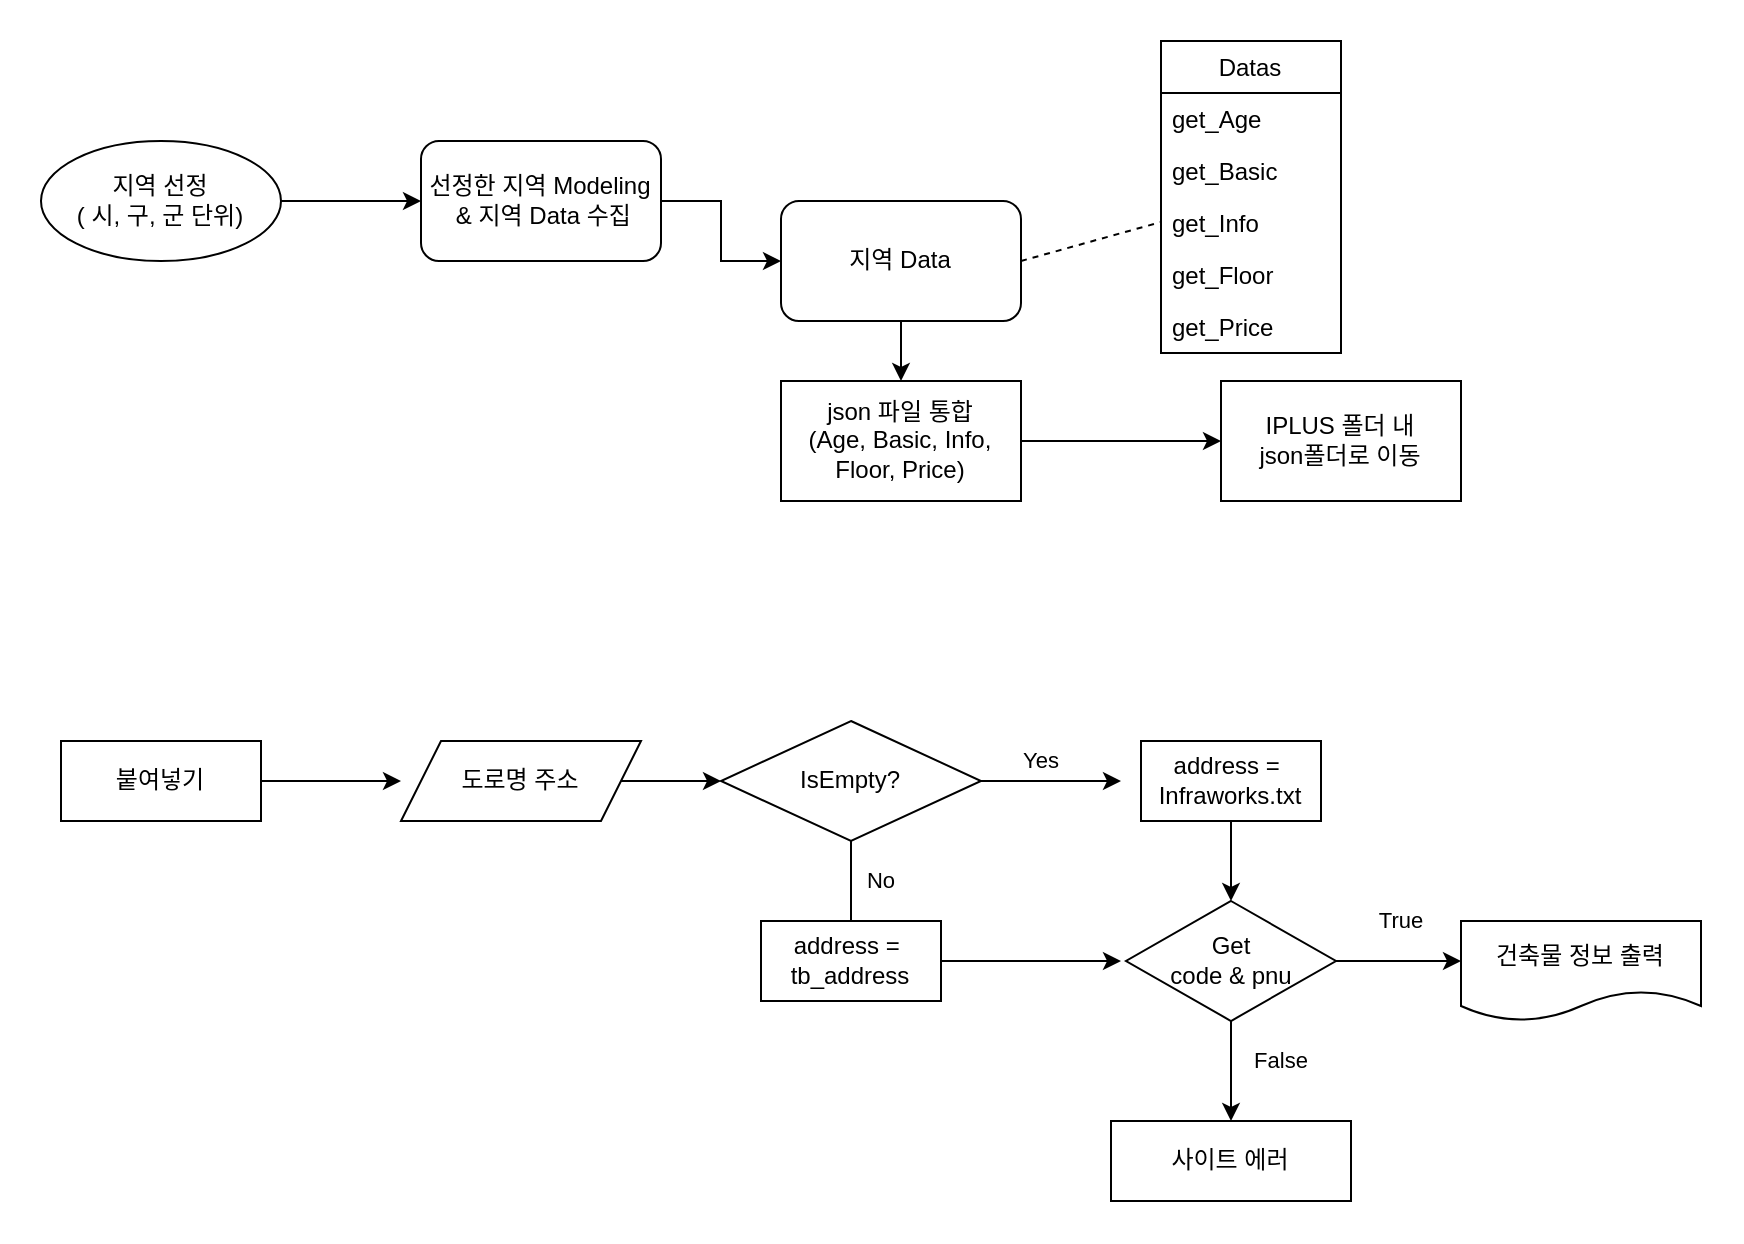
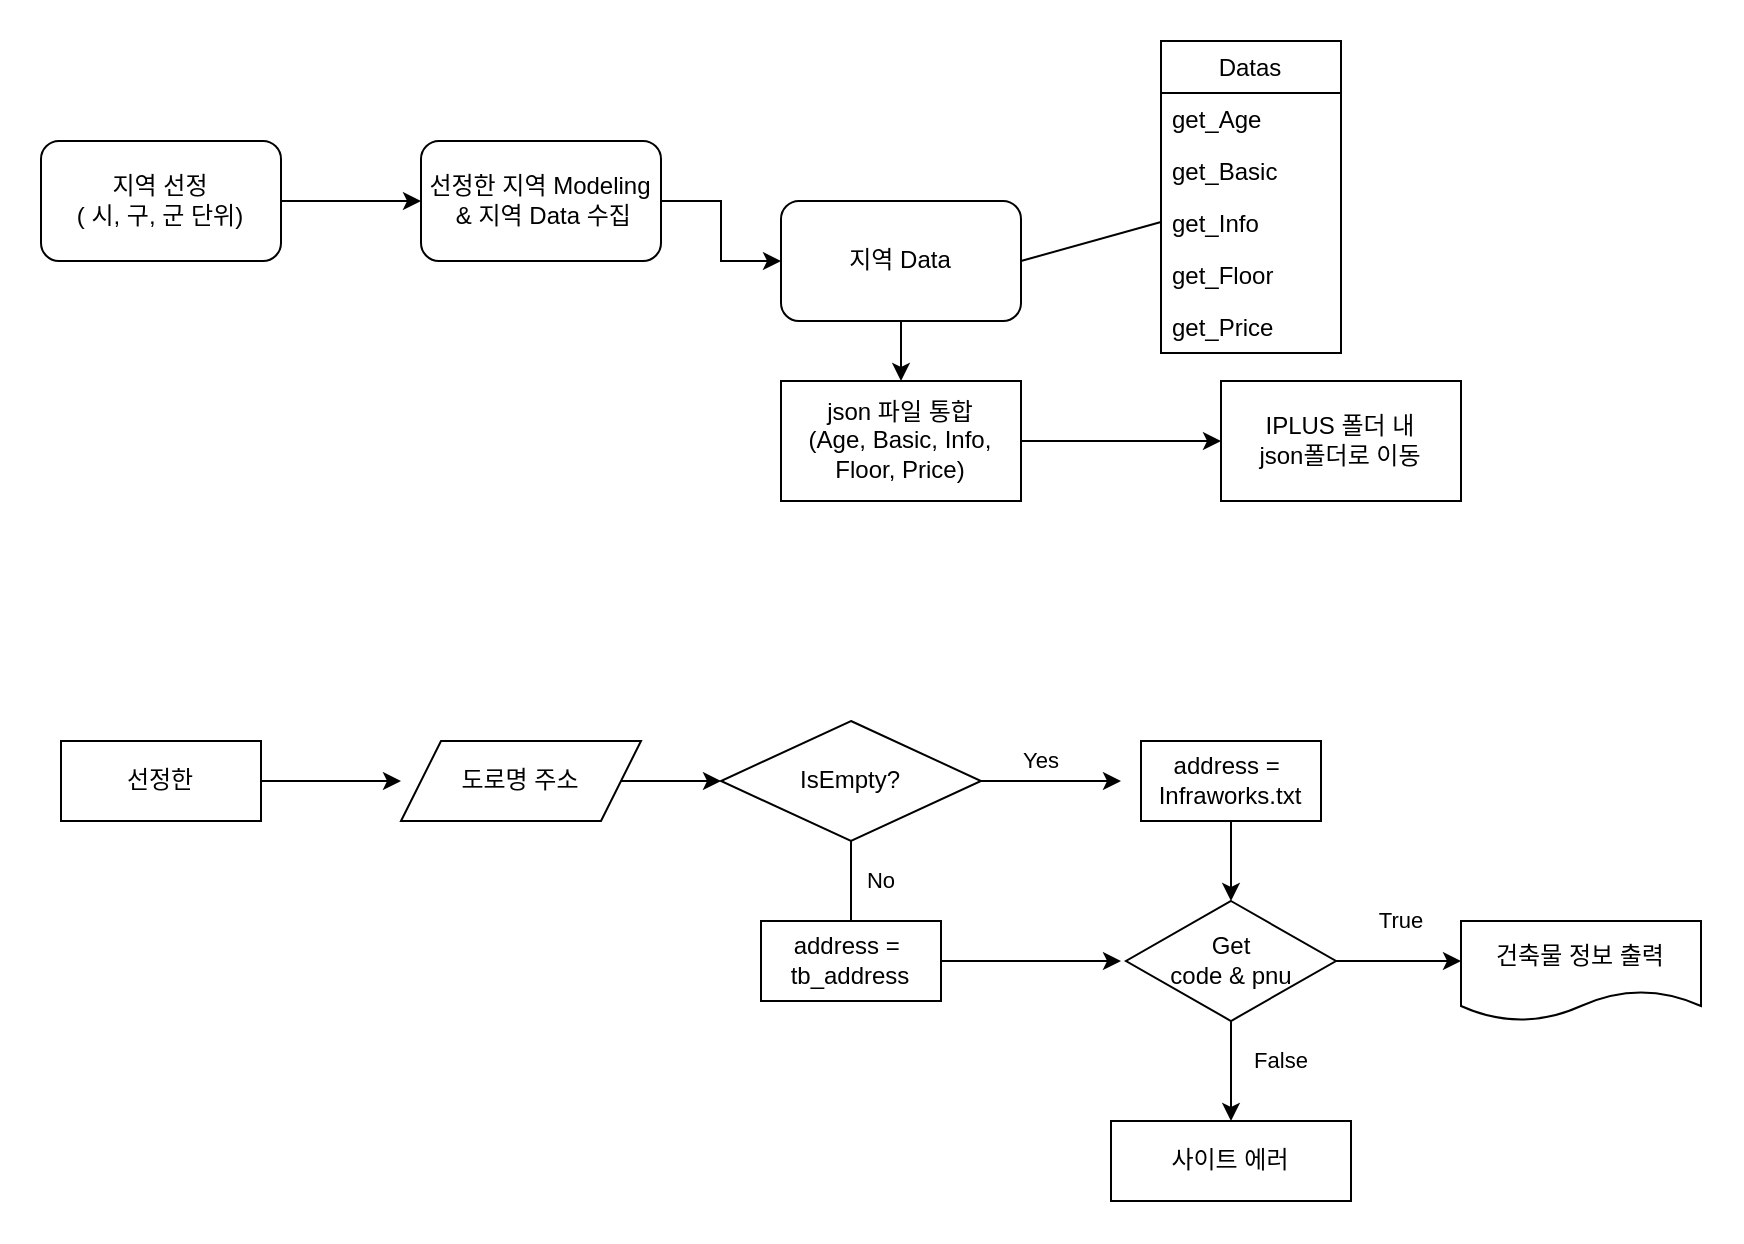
(161, 201) -> (161, 201)
(1091, 241) -> (1091, 241)
(161, 781) -> (161, 781)
